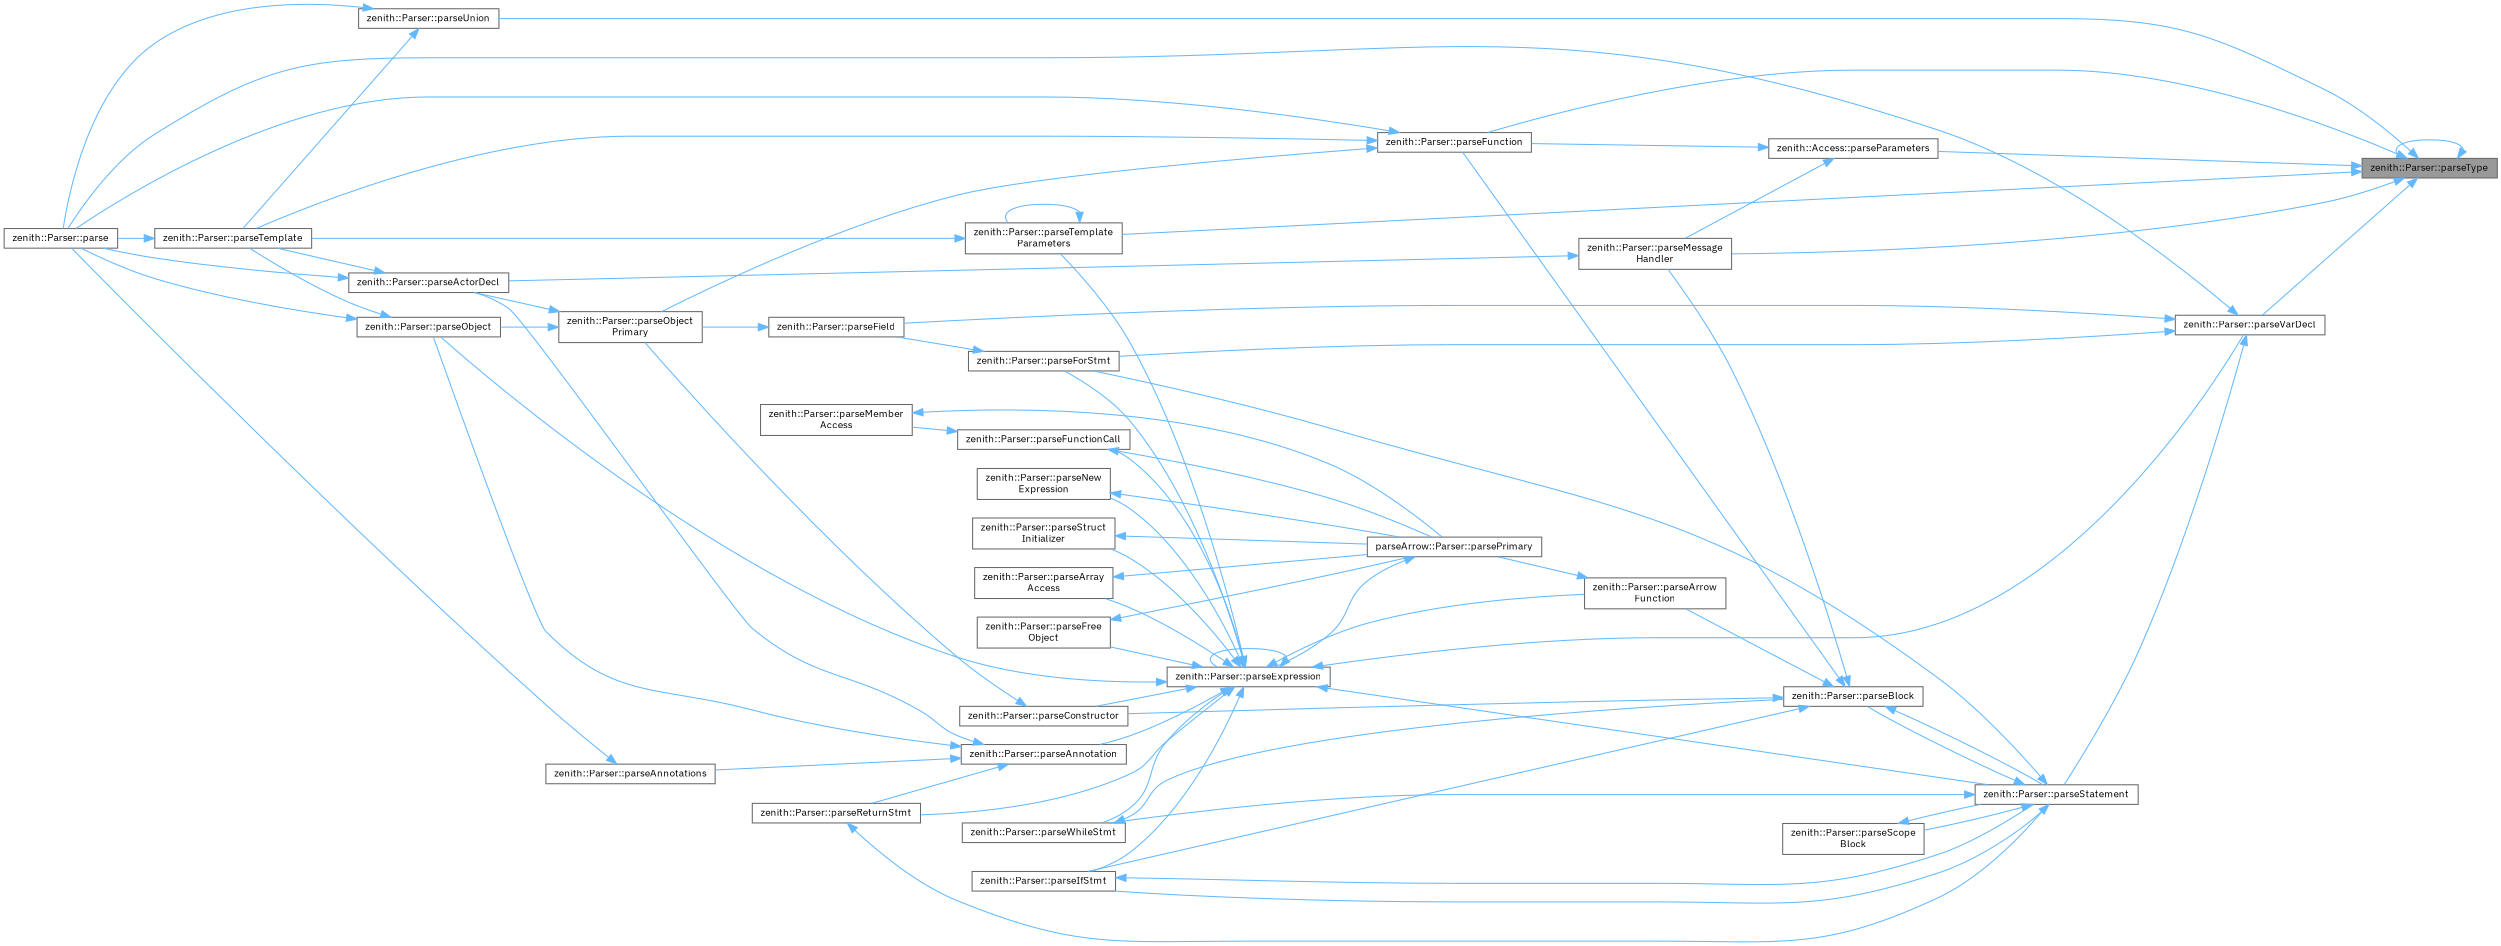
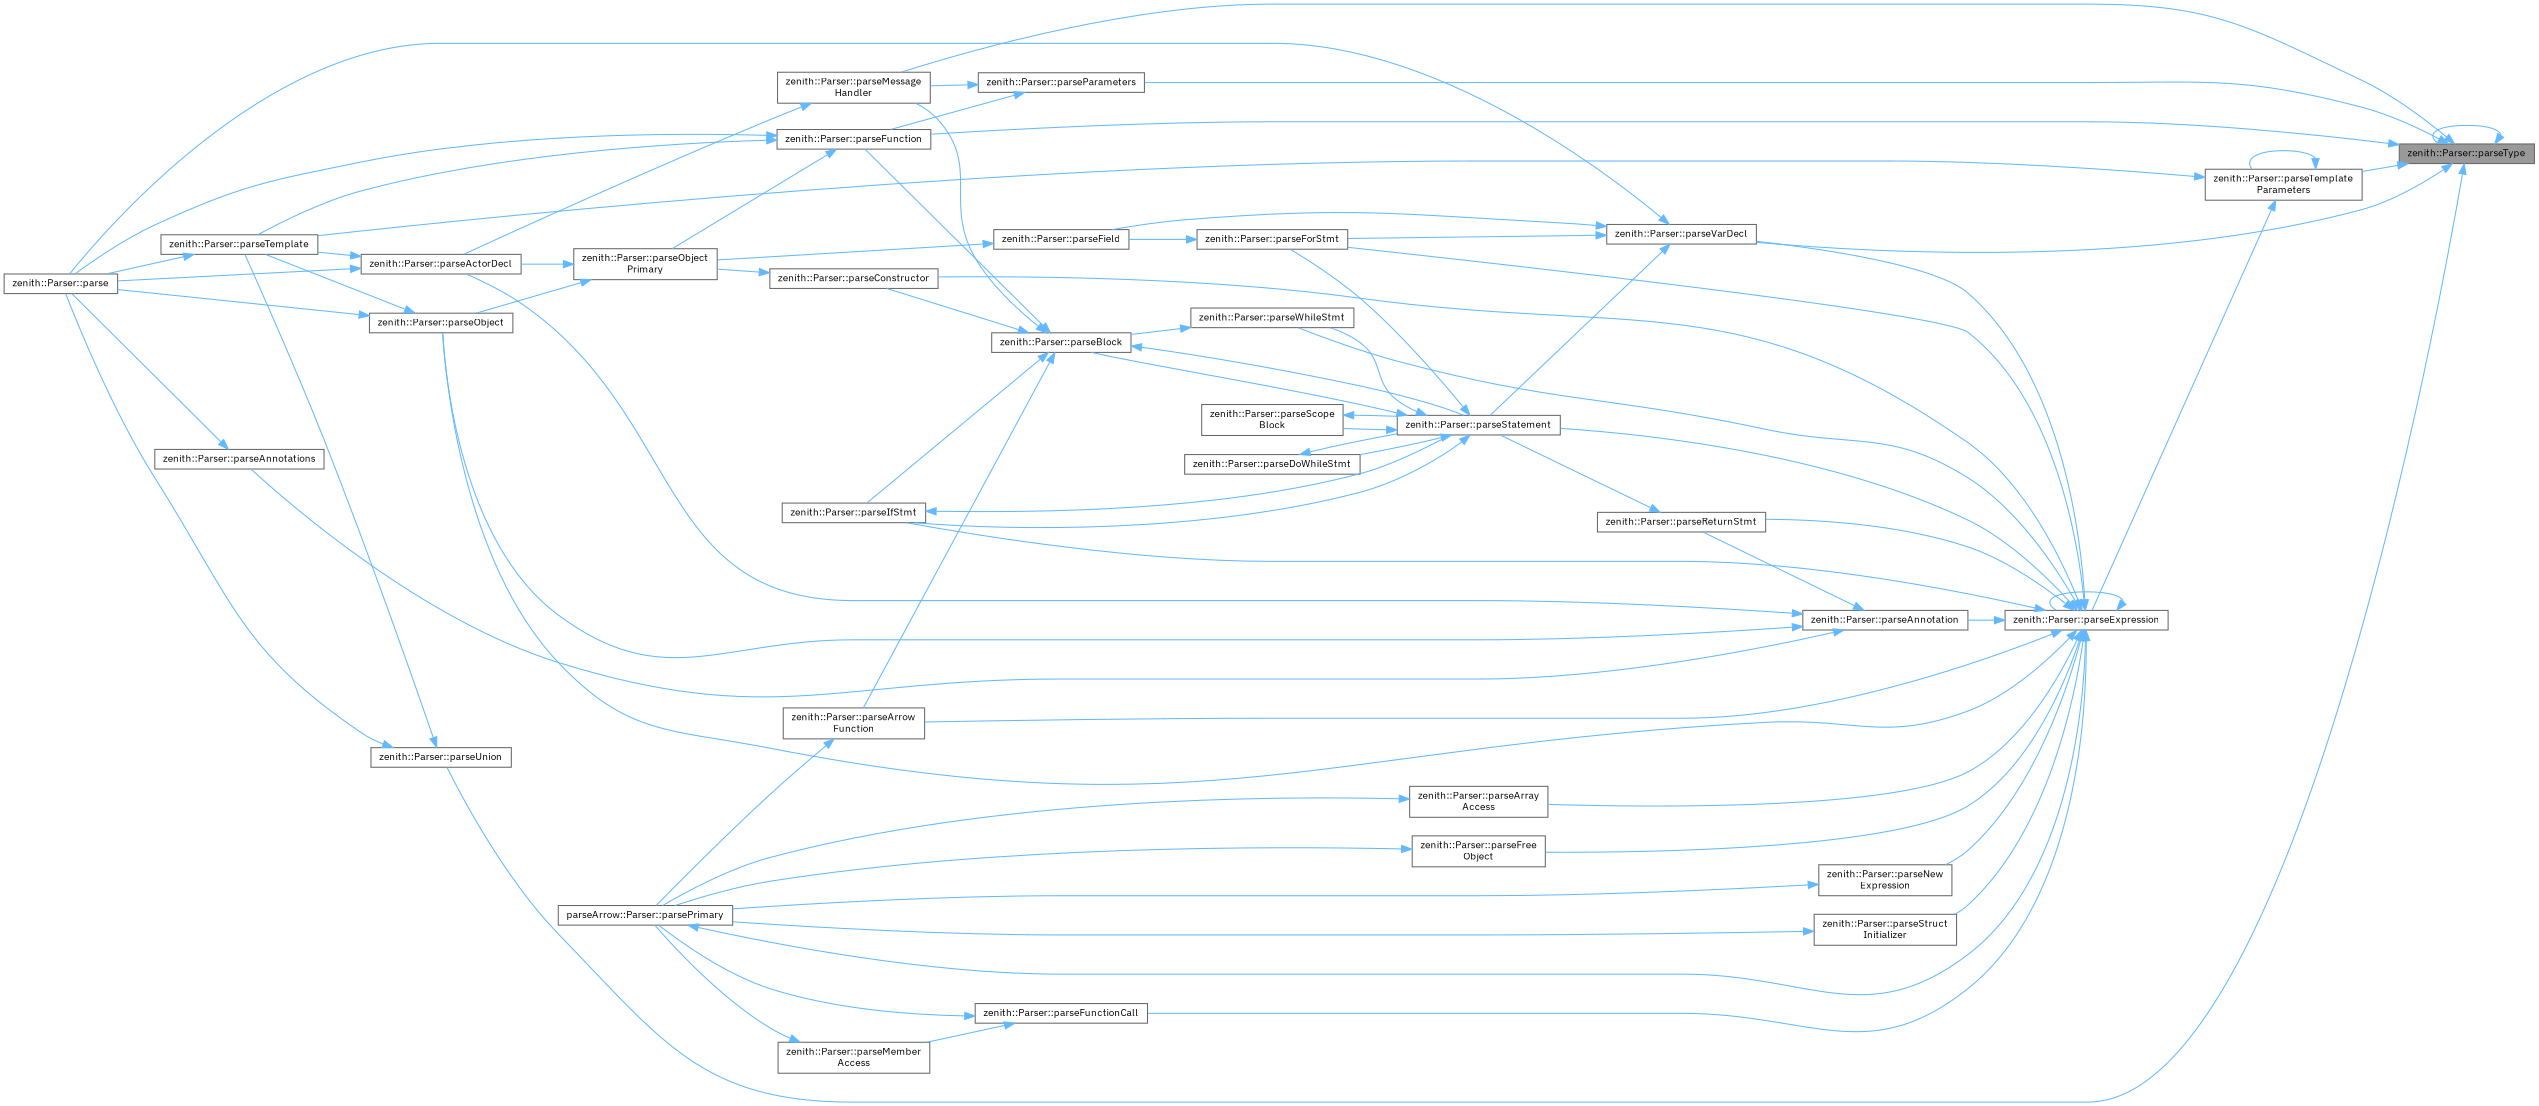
(1853, 149) -> (1061, 83)
(1177, 443) -> (2182, 410)
none -> (1272, 464)
